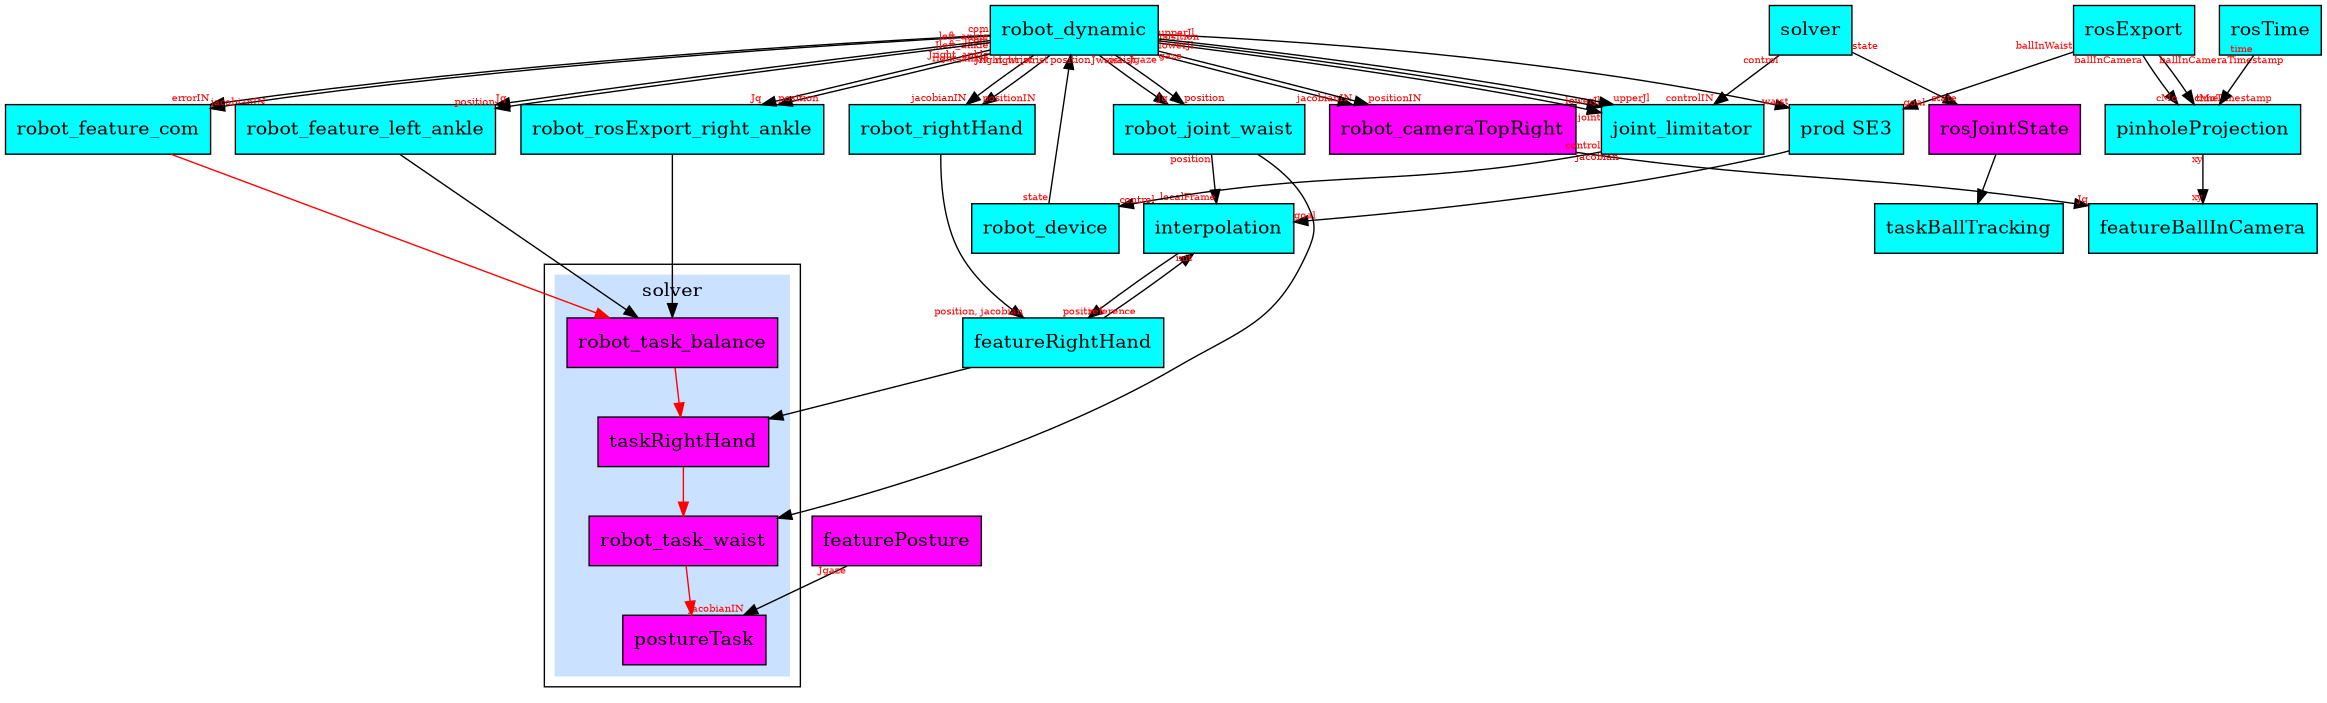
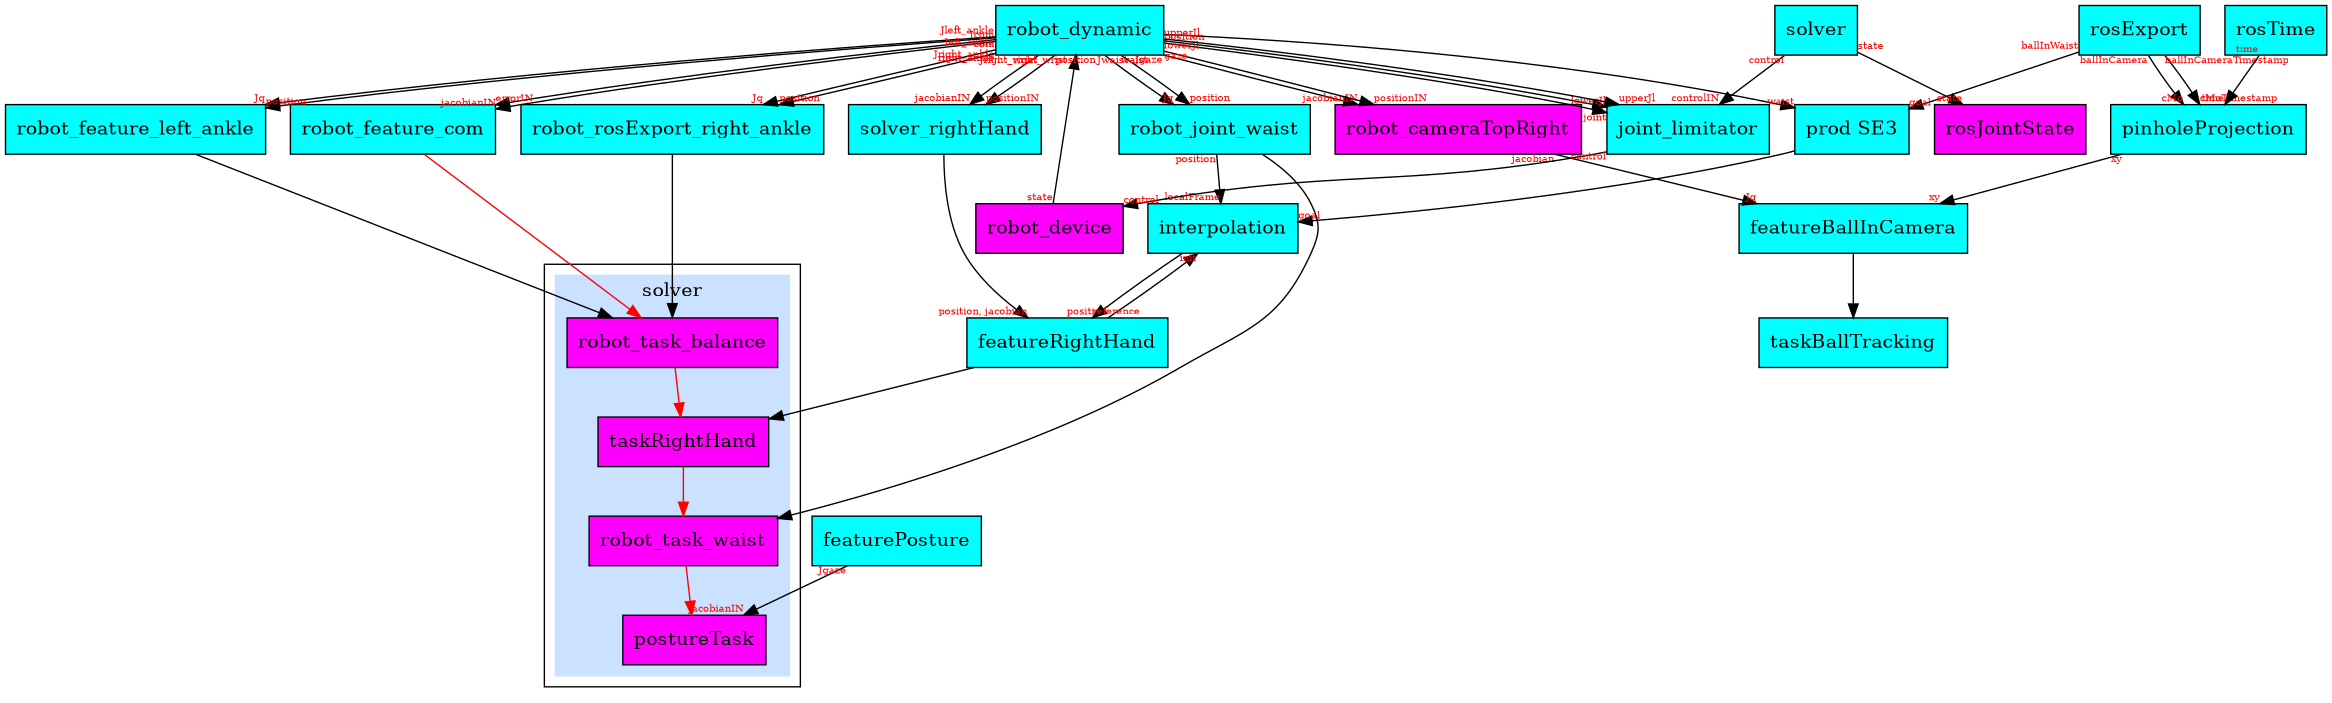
(942, 129) -> (945, 129)
(1989, 173) -> (1853, 279)
(1045, 228) -> (1049, 228)
(897, 541) -> (897, 541)
